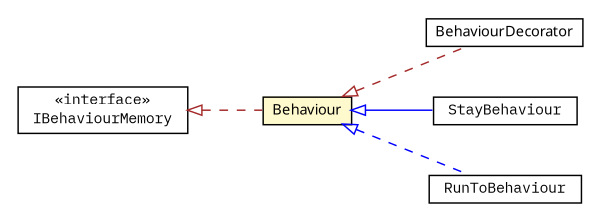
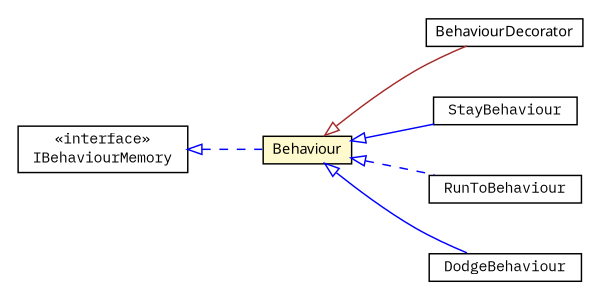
(412, 68) -> (399, 81)
(232, 110) -> (232, 149)
none -> (505, 267)
